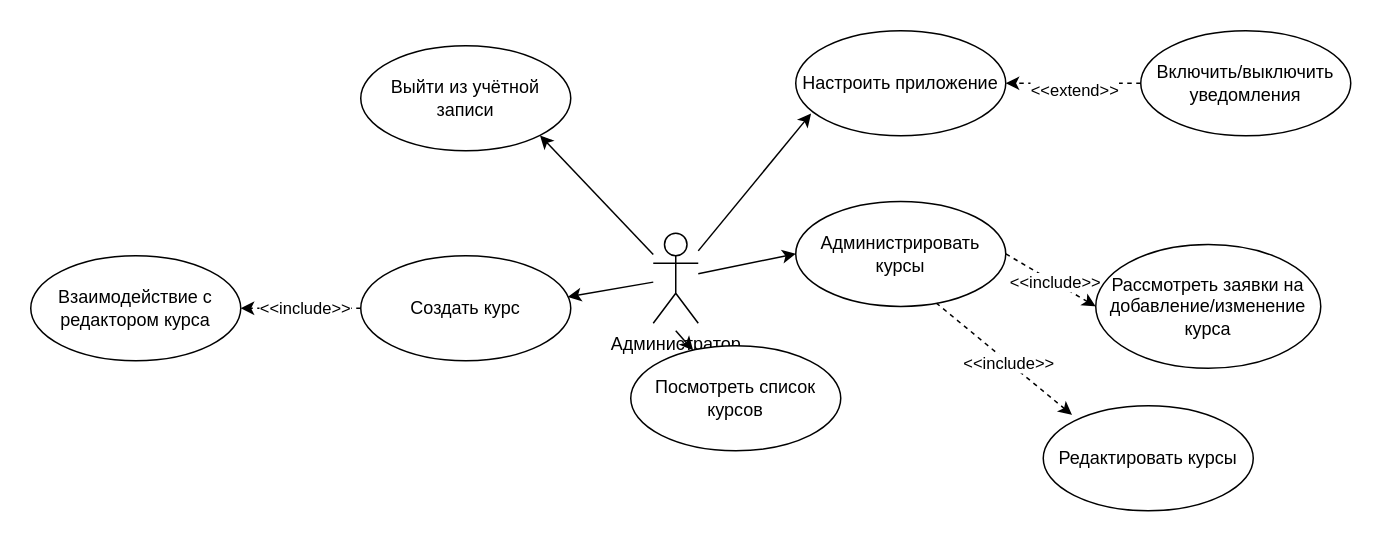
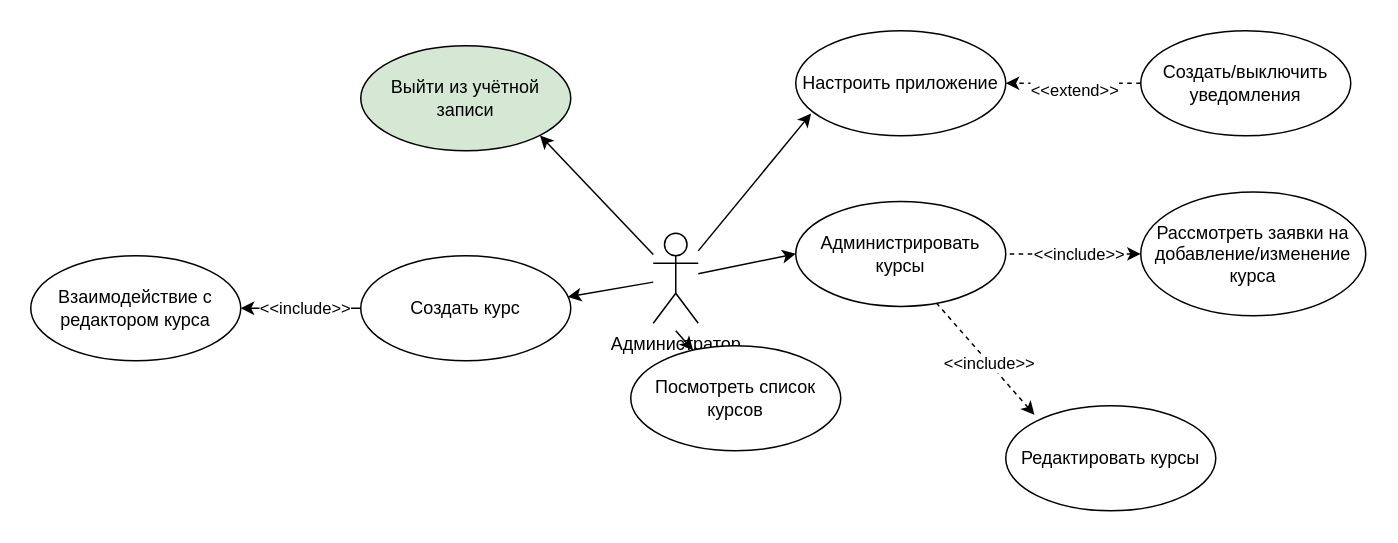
(1246, 83) -> (1246, 83)
(466, 98) -> (466, 98)
(1208, 306) -> (1253, 254)
(354, 308) -> (354, 308)
(1148, 458) -> (1111, 458)
